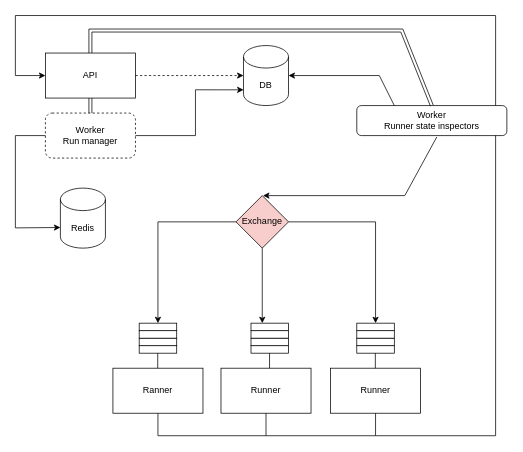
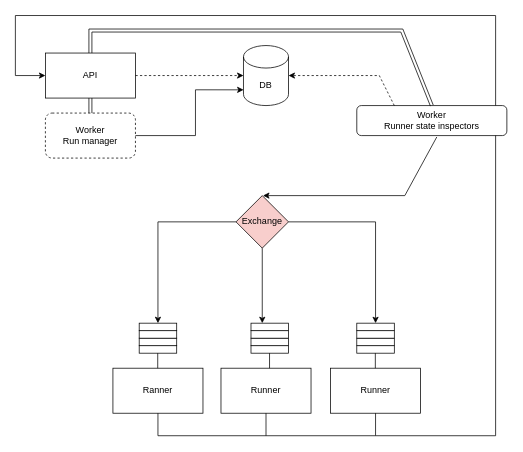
(353, 75) -> (353, 75)
(15, 187) -> none
(83, 218) -> none
